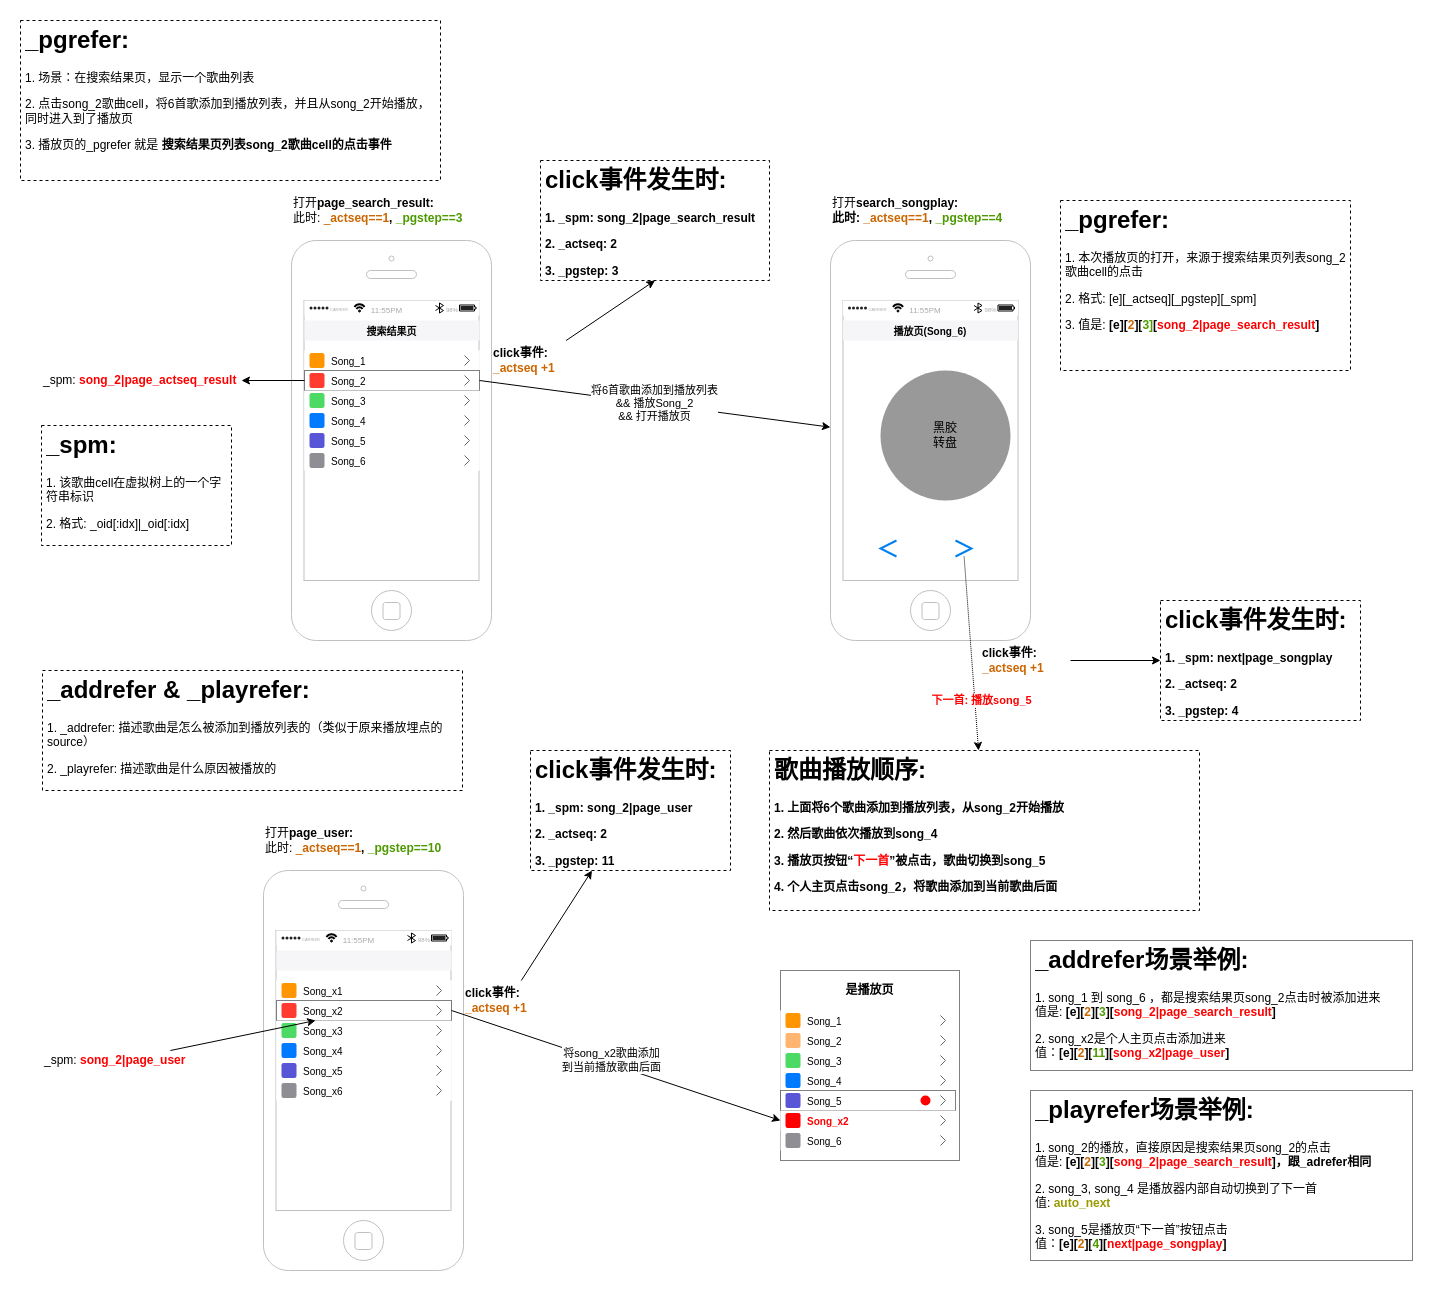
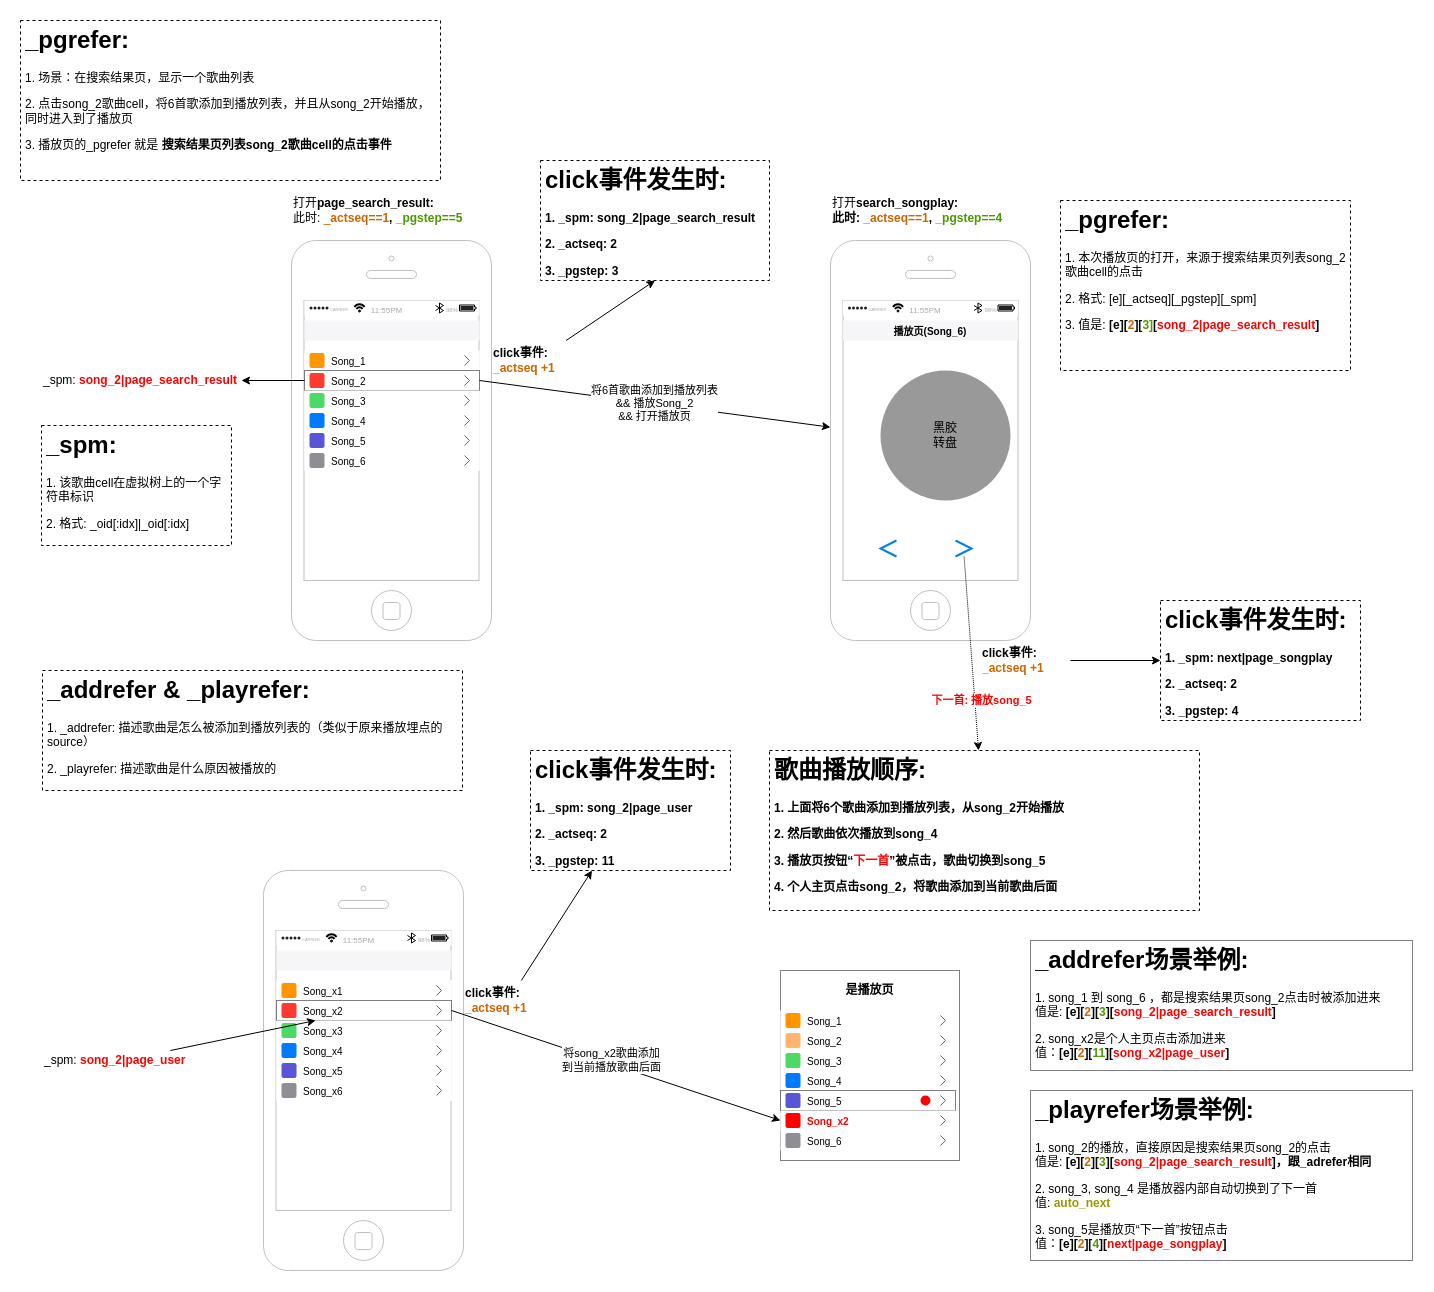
(380, 211) -> (380, 211)
(392, 331) -> none
(141, 381) -> (141, 381)
(369, 841) -> none
